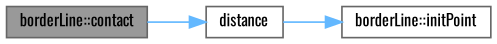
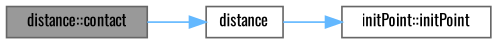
(77, 22) -> (77, 22)
(416, 22) -> (416, 22)
